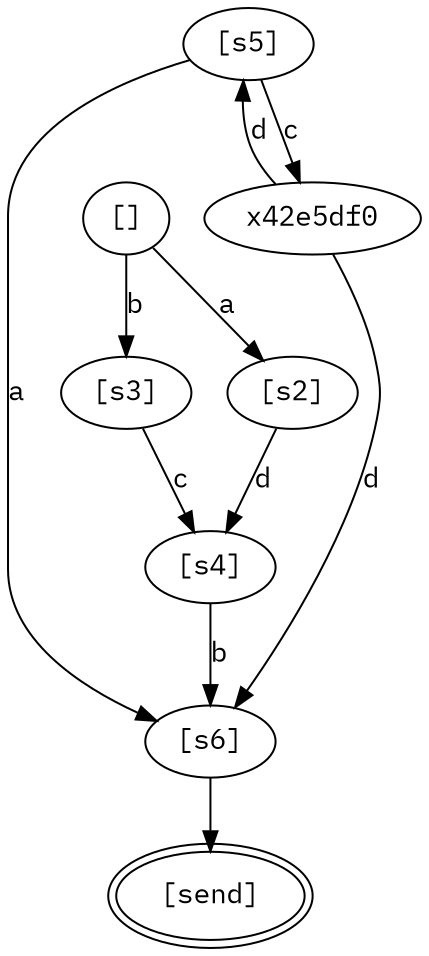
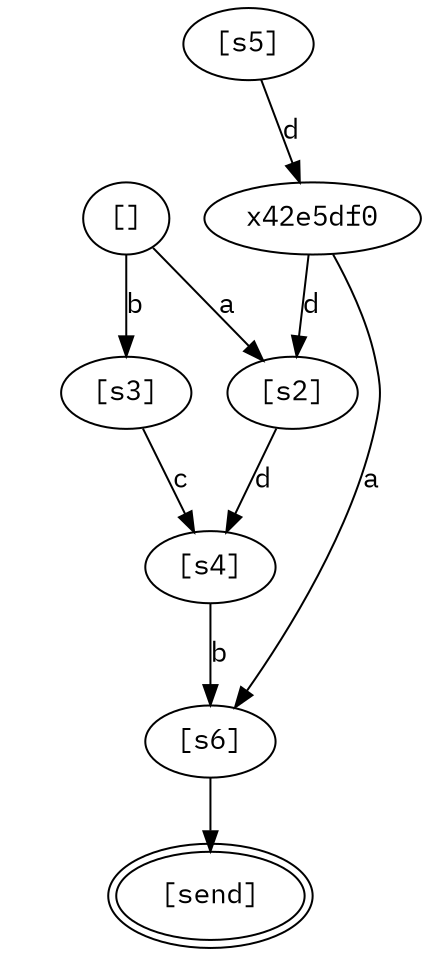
(292, 131) -> (292, 131)
(250, 146) -> (304, 296)
(8, 367) -> none
(372, 480) -> (372, 480)
